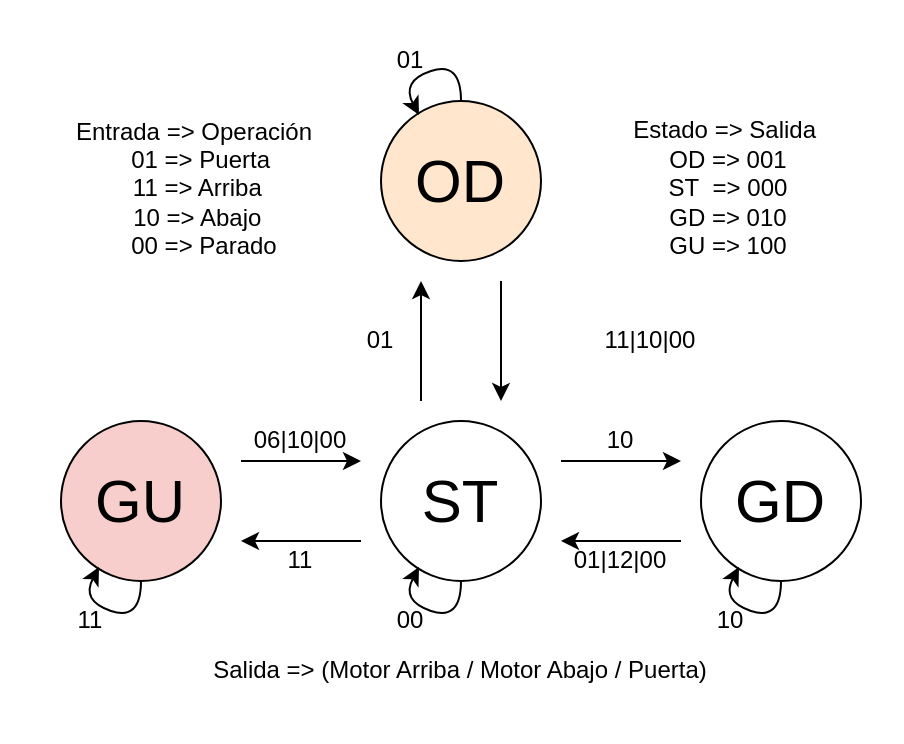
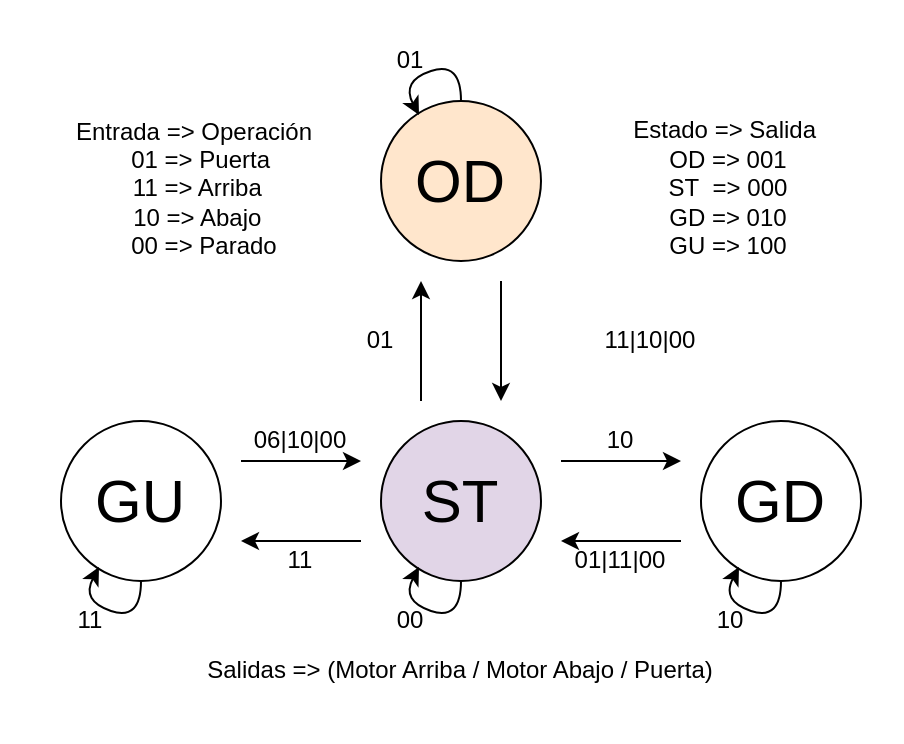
(141, 501) -> (141, 501)
(461, 501) -> (461, 501)
(621, 561) -> (621, 561)
(461, 671) -> (461, 671)
